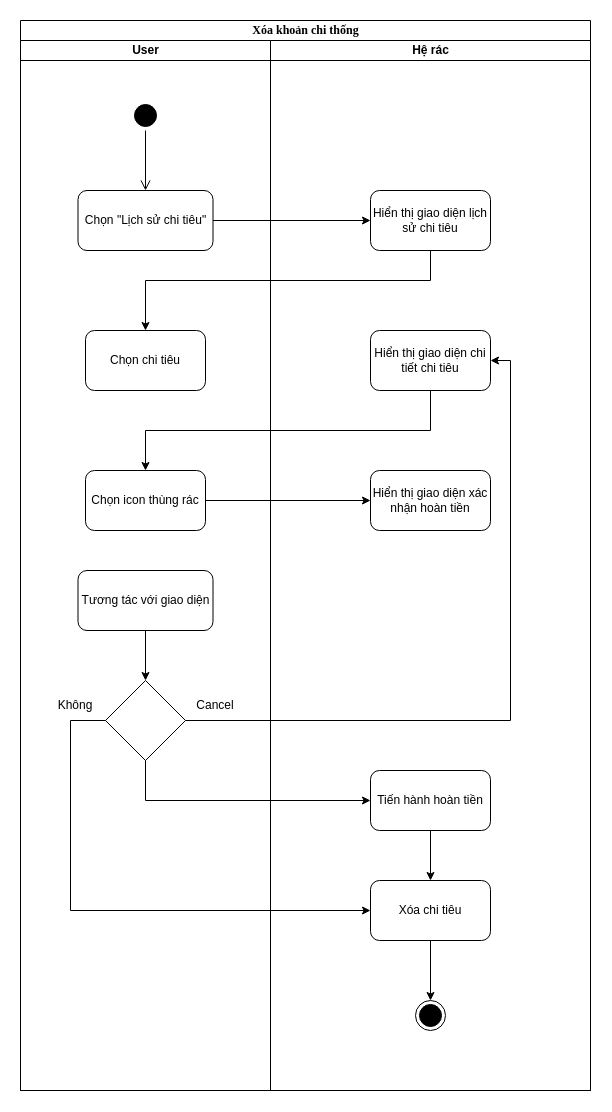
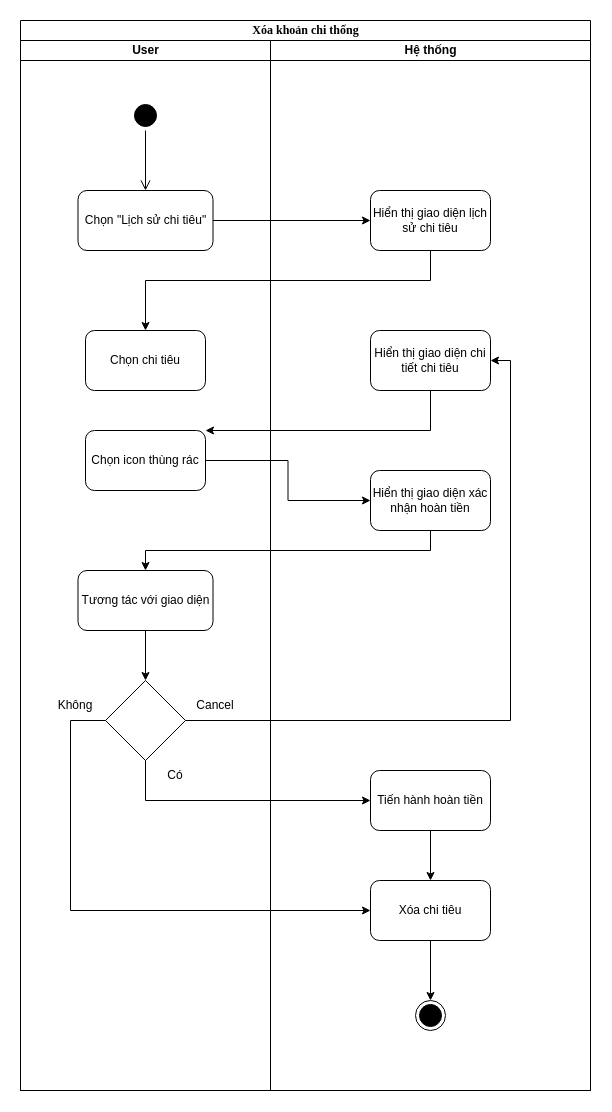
(431, 51) -> (431, 51)
(146, 501) -> (146, 461)
none -> (292, 551)
none -> (176, 776)
